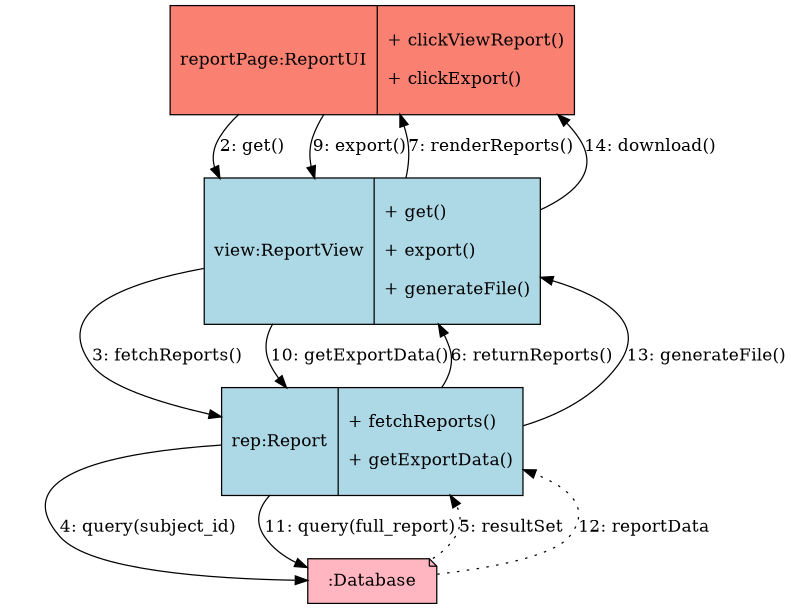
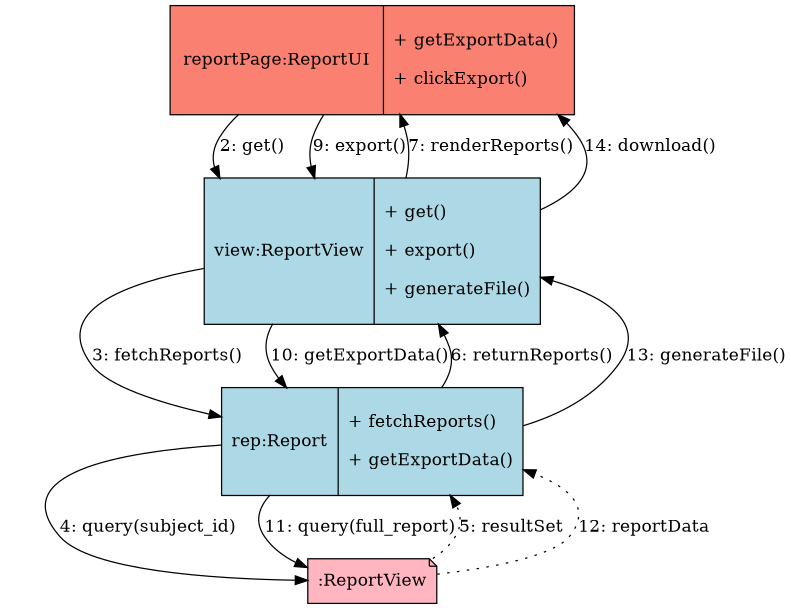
(476, 40) -> (476, 40)
(372, 581) -> (372, 581)
